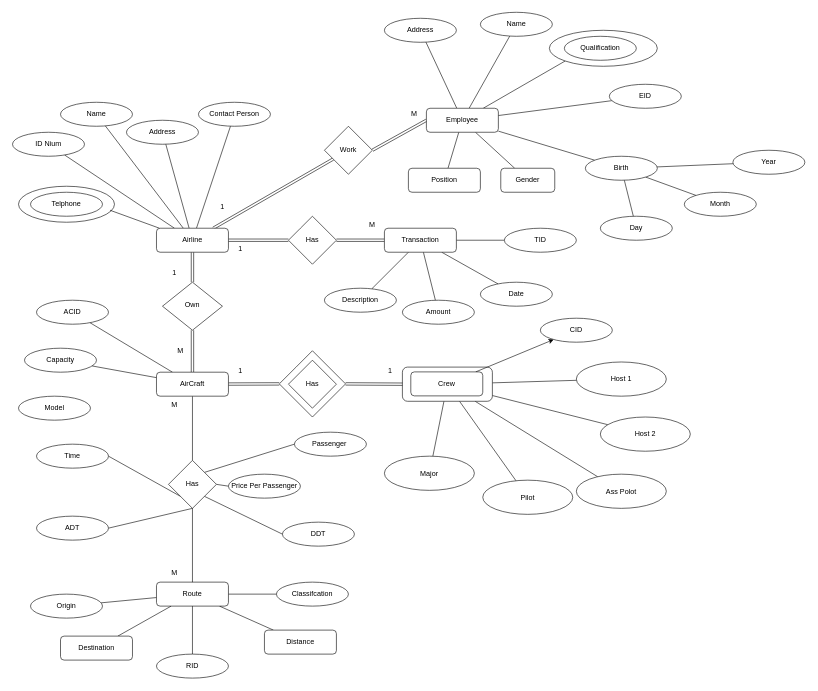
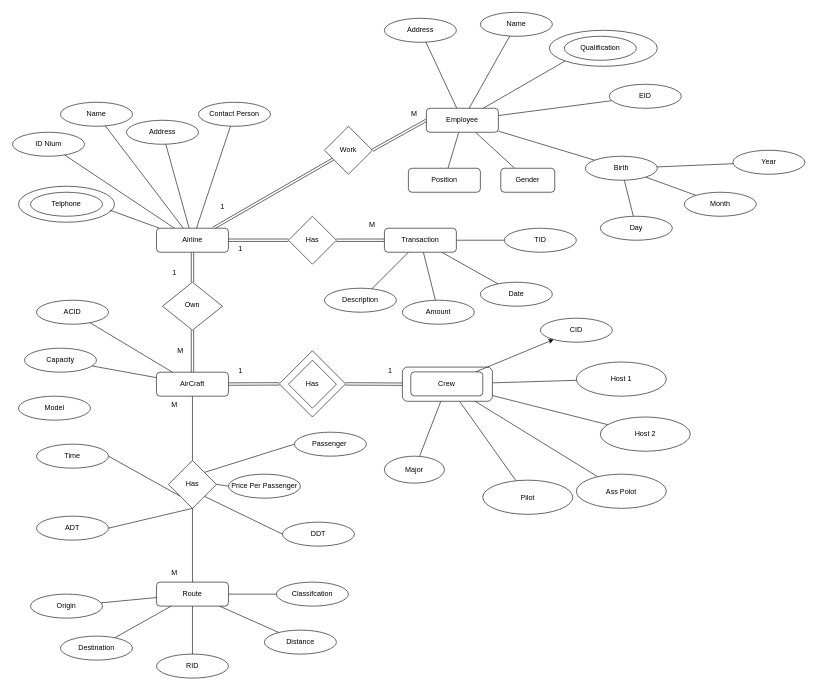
(429, 473) -> (414, 470)
(300, 642) -> (300, 642)
(96, 648) -> (96, 648)
